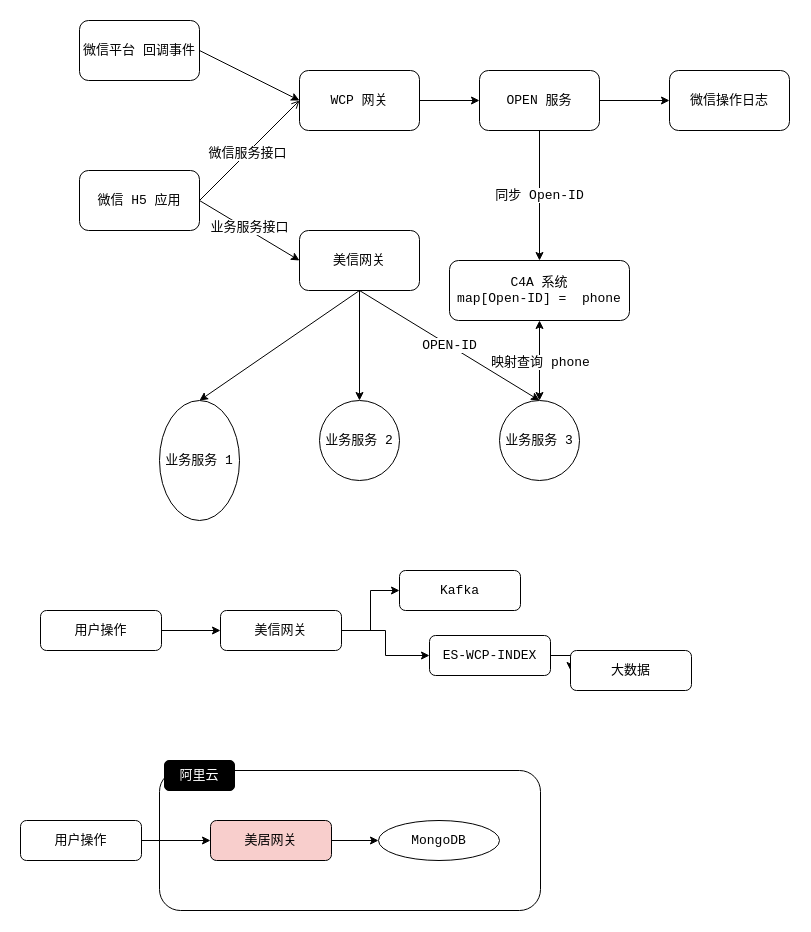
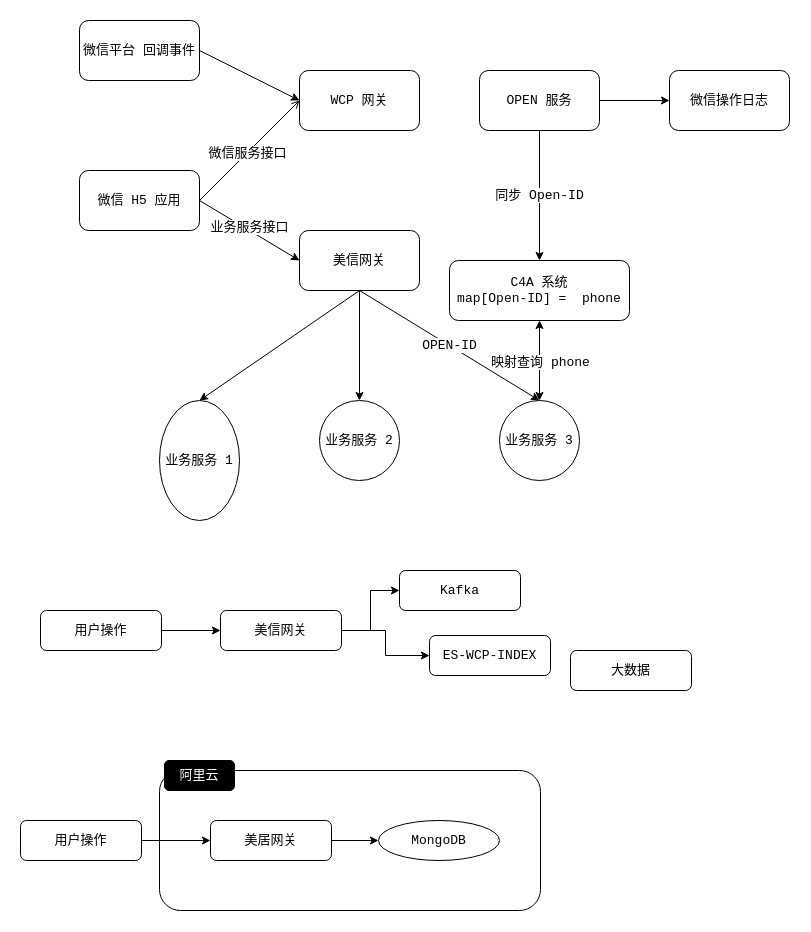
(446, 101) -> none
(565, 656) -> none
(271, 841) -> (271, 841)
